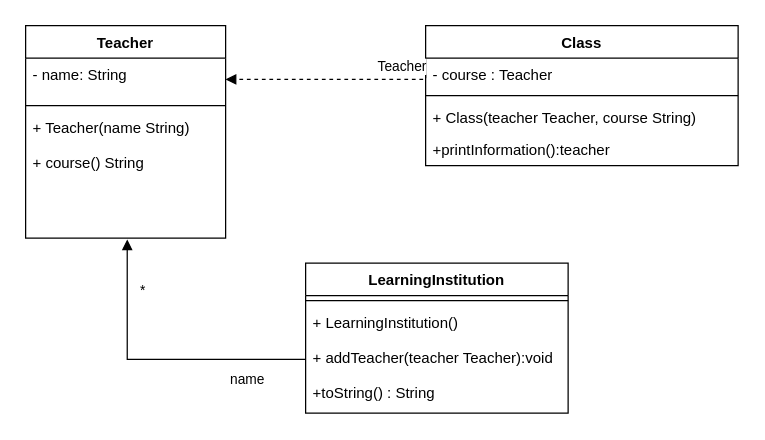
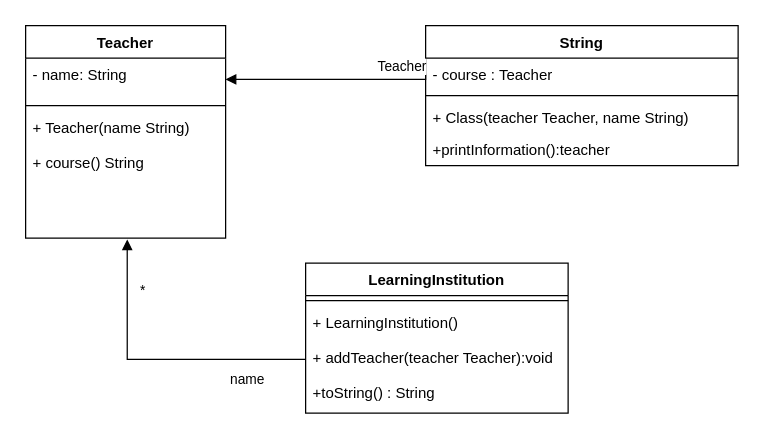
(581, 43) -> (581, 43)
(329, 79) -> (329, 79)
(583, 118) -> (574, 118)
